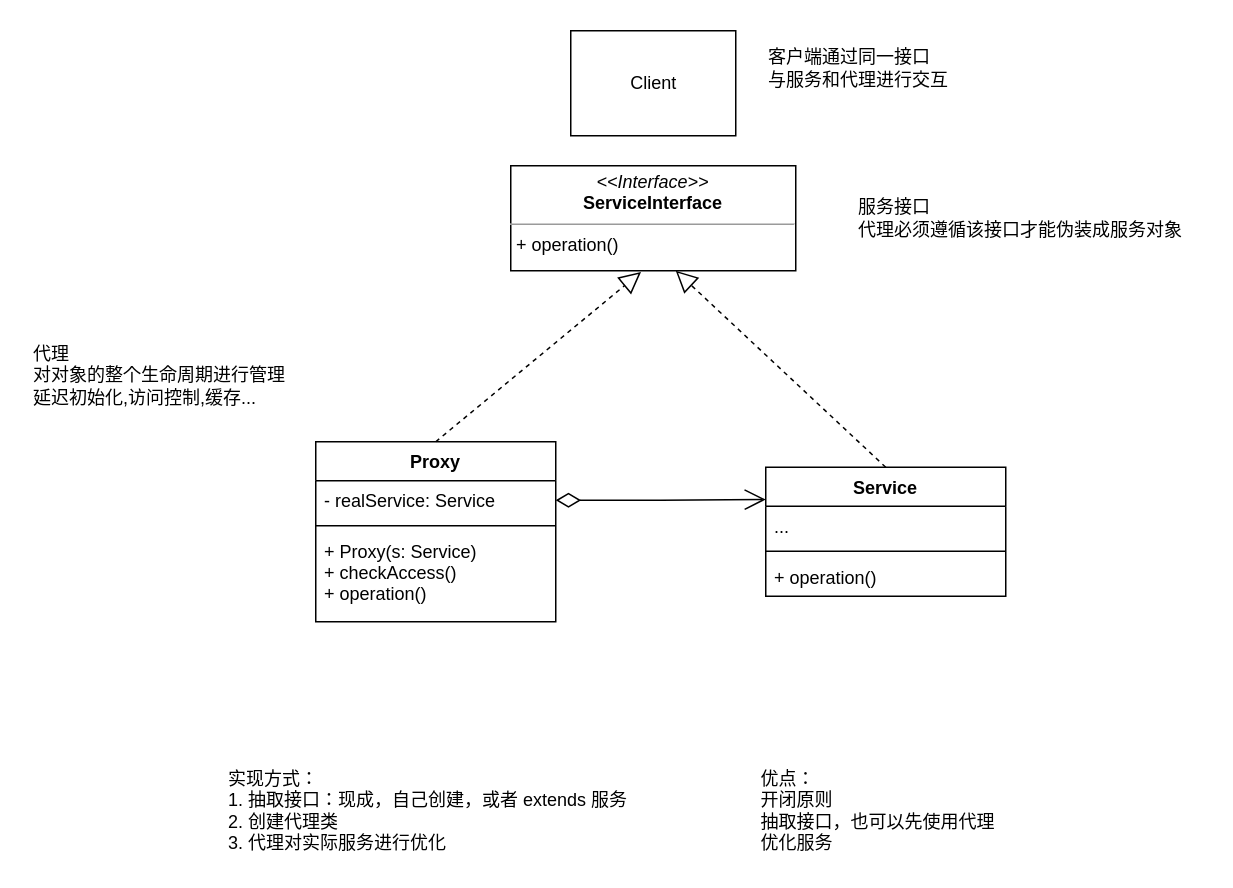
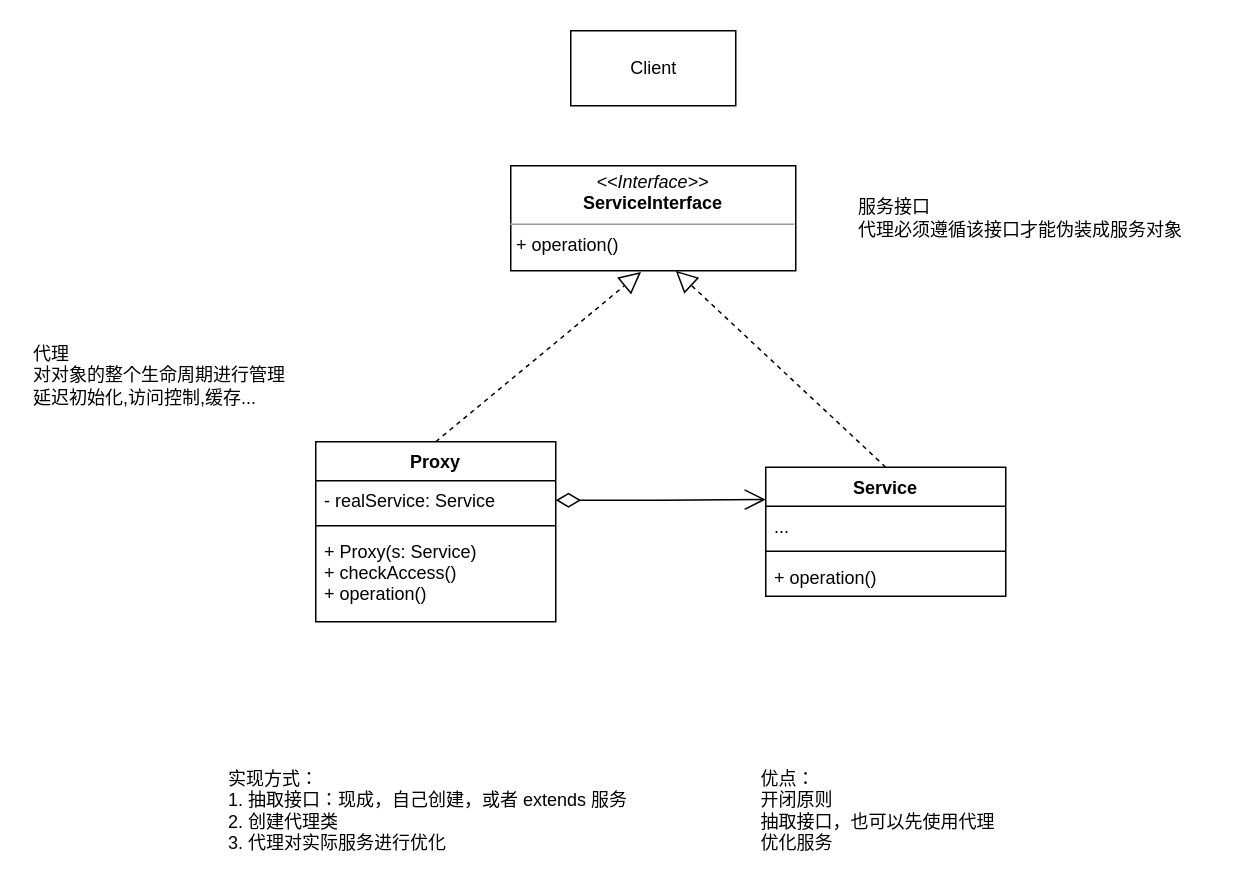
(871, 68) -> none
(653, 83) -> (653, 68)
